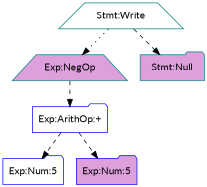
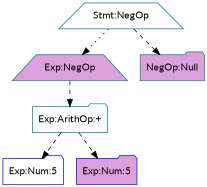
(121, 16) -> (121, 16)
(172, 68) -> (172, 68)
(70, 120) -> (70, 120)
